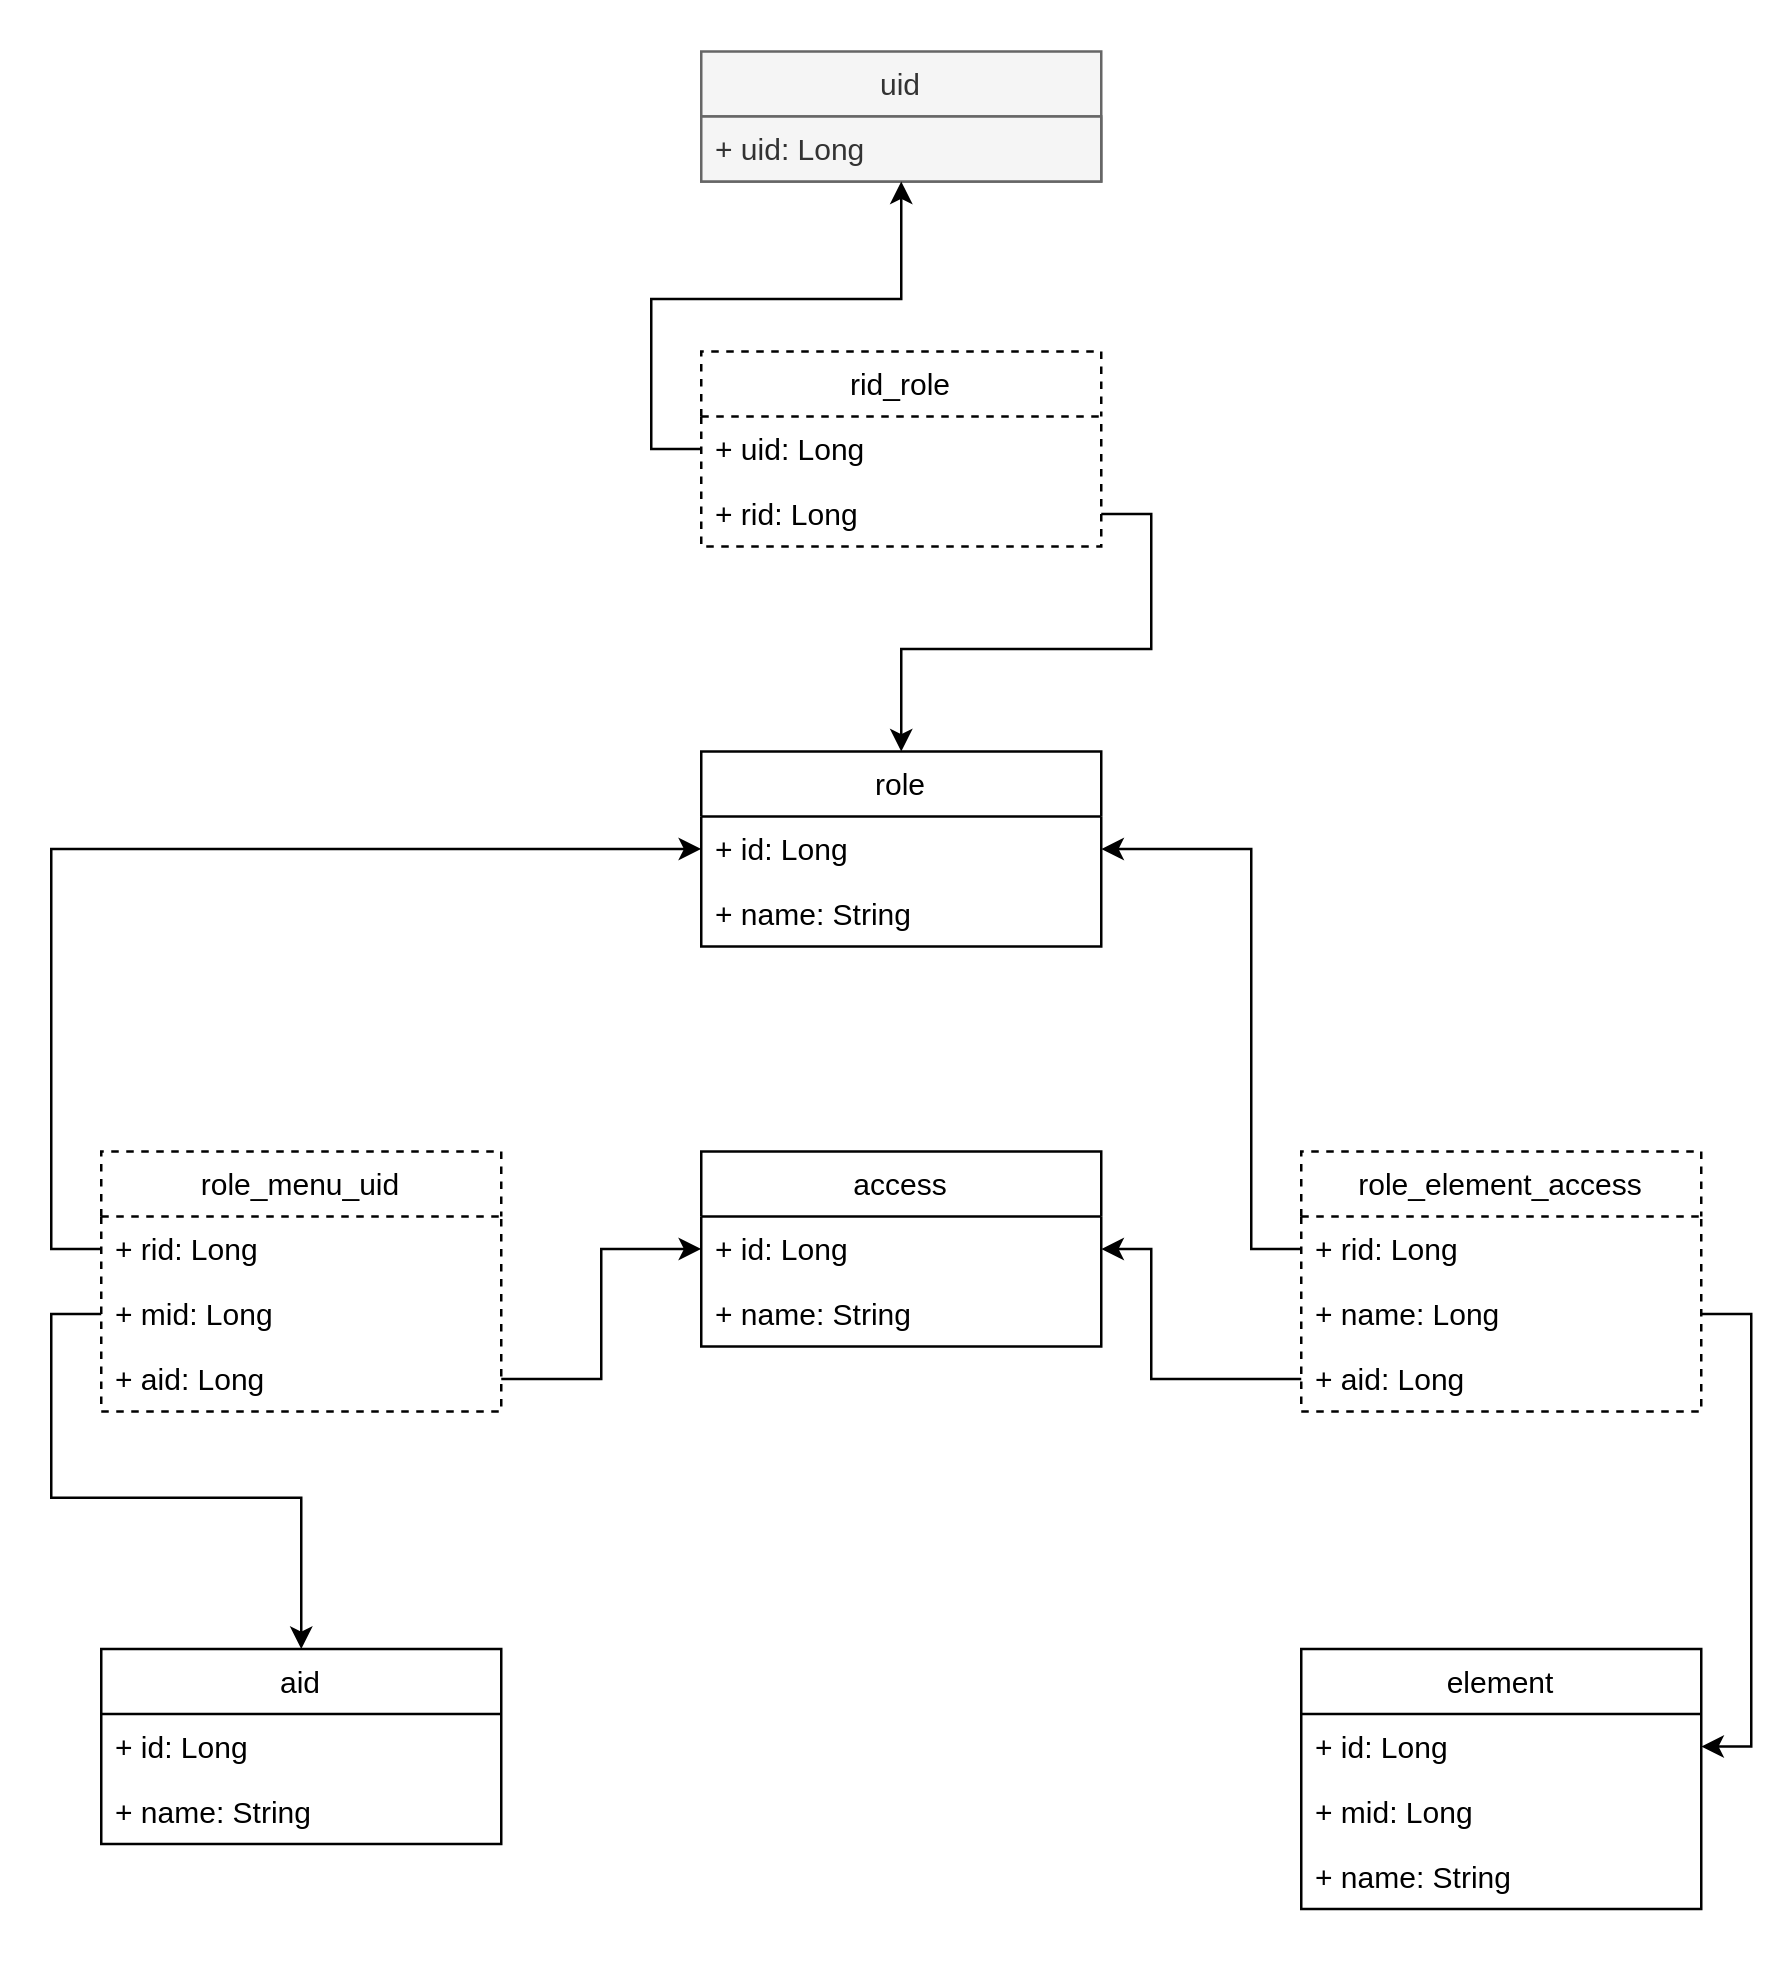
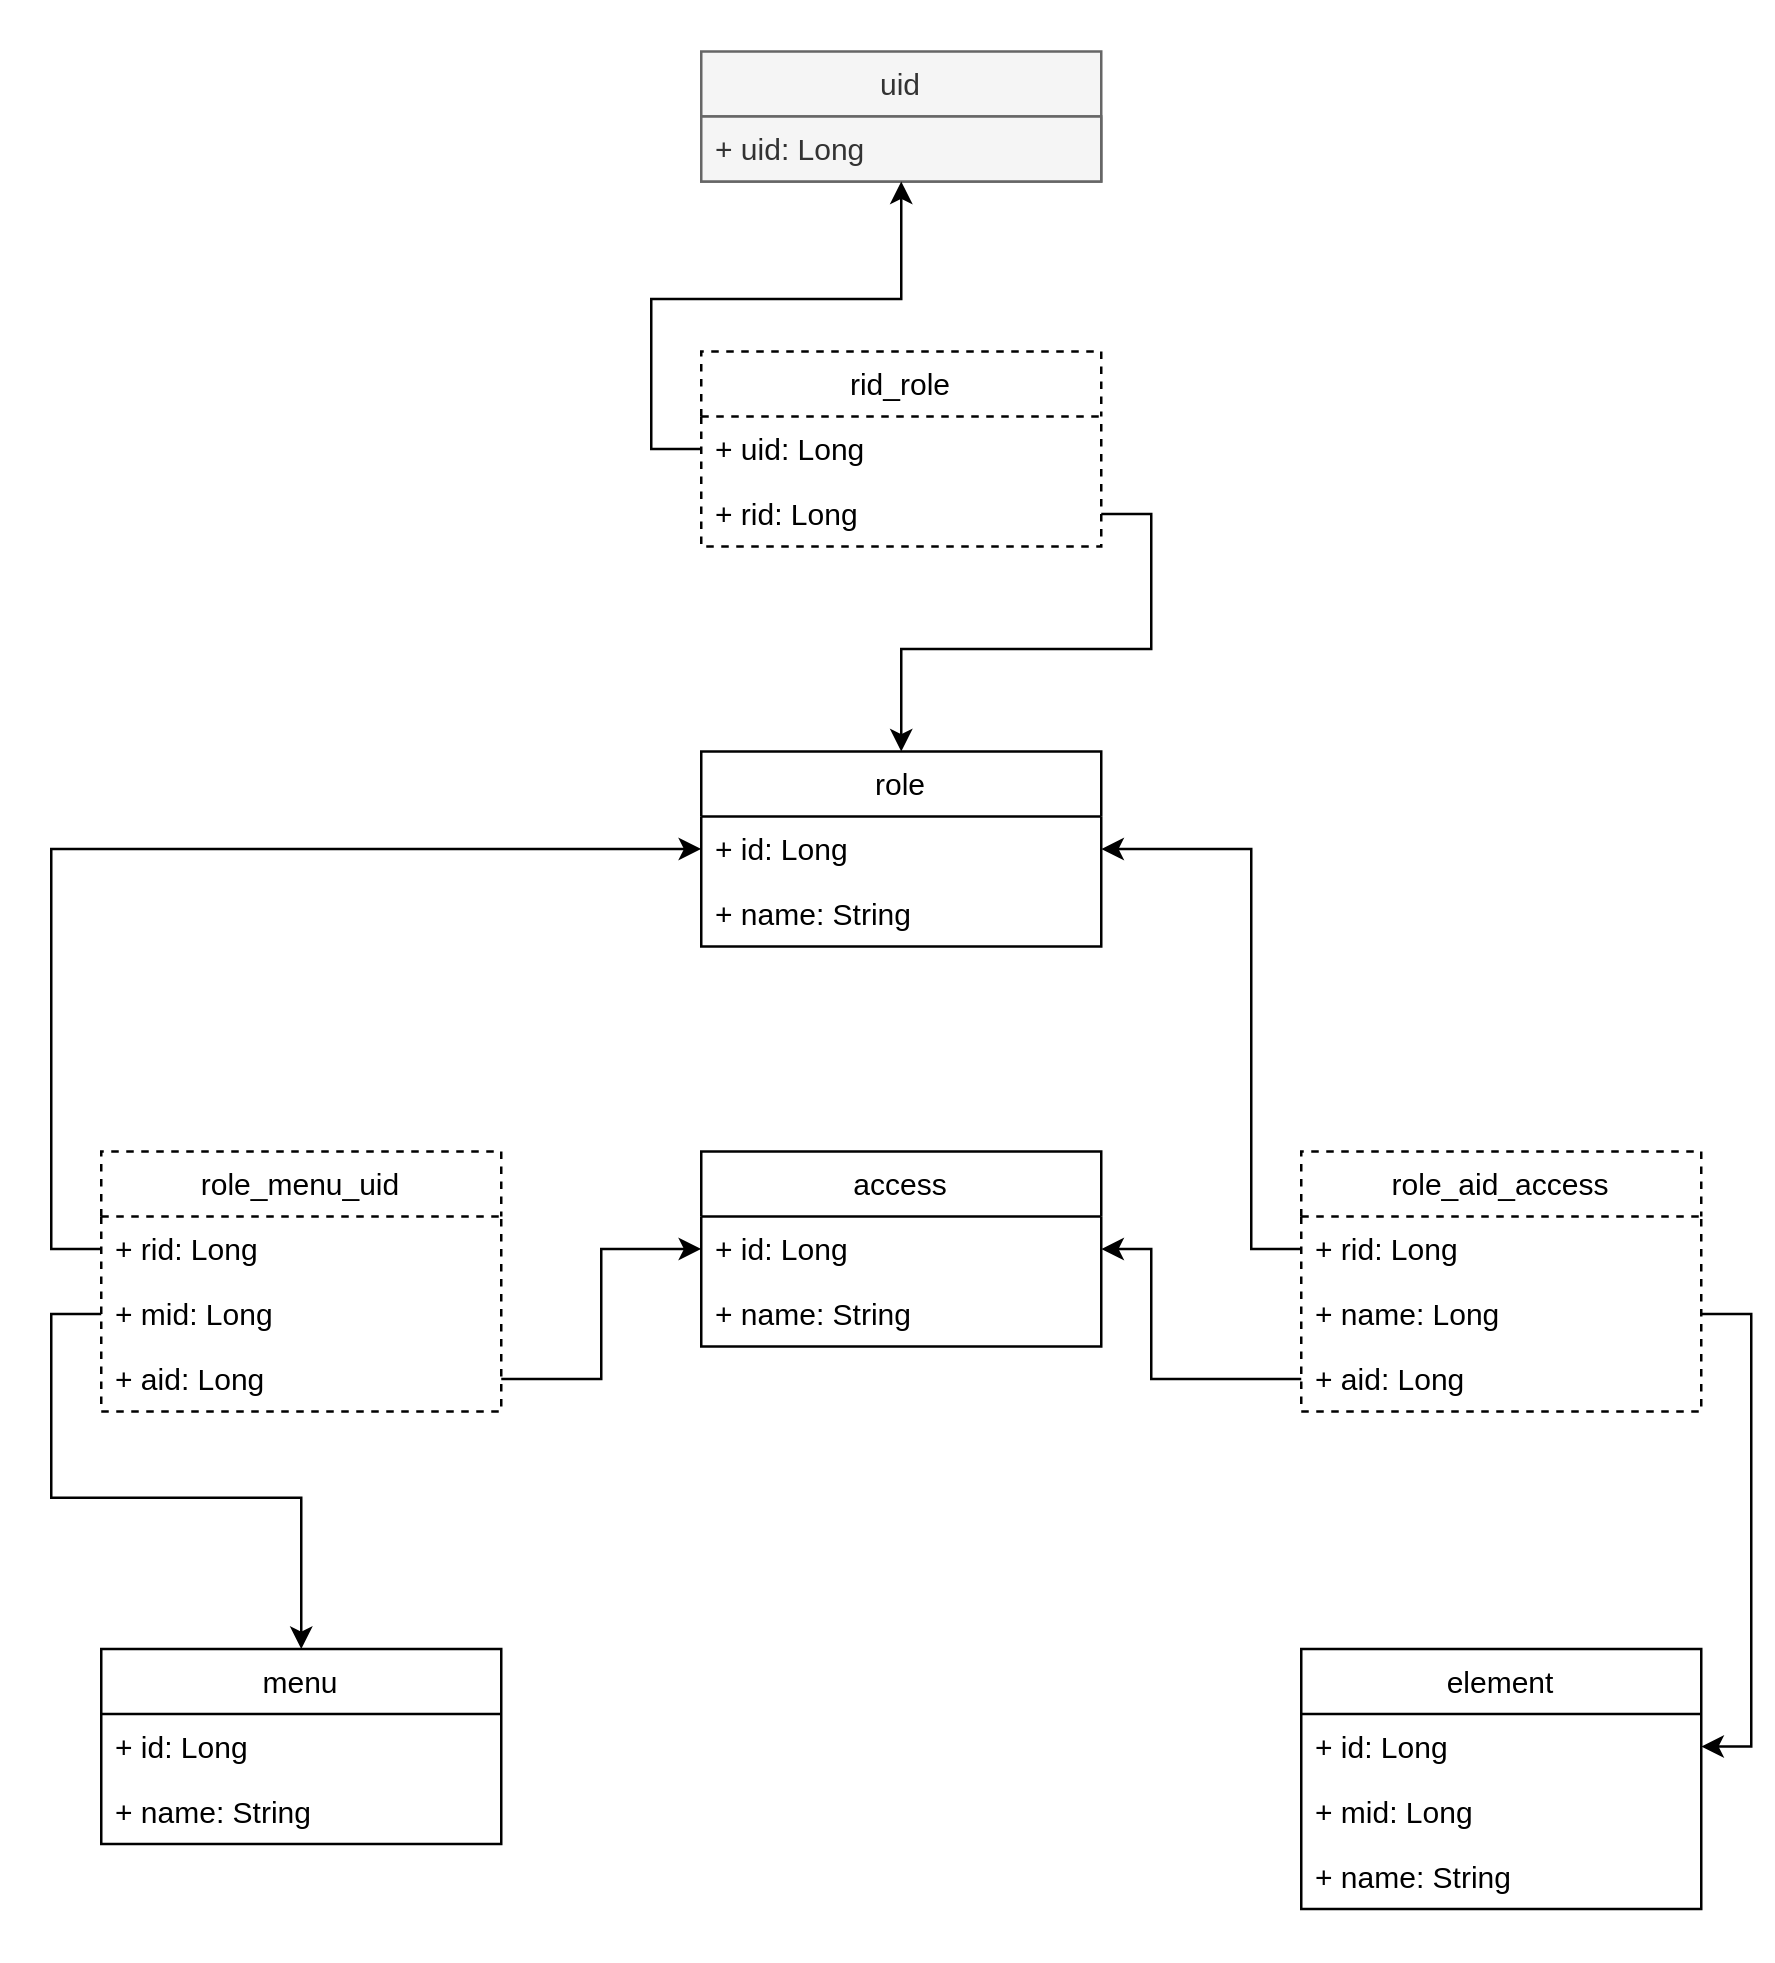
(1500, 1185) -> (1500, 1185)
(300, 1683) -> (300, 1683)
